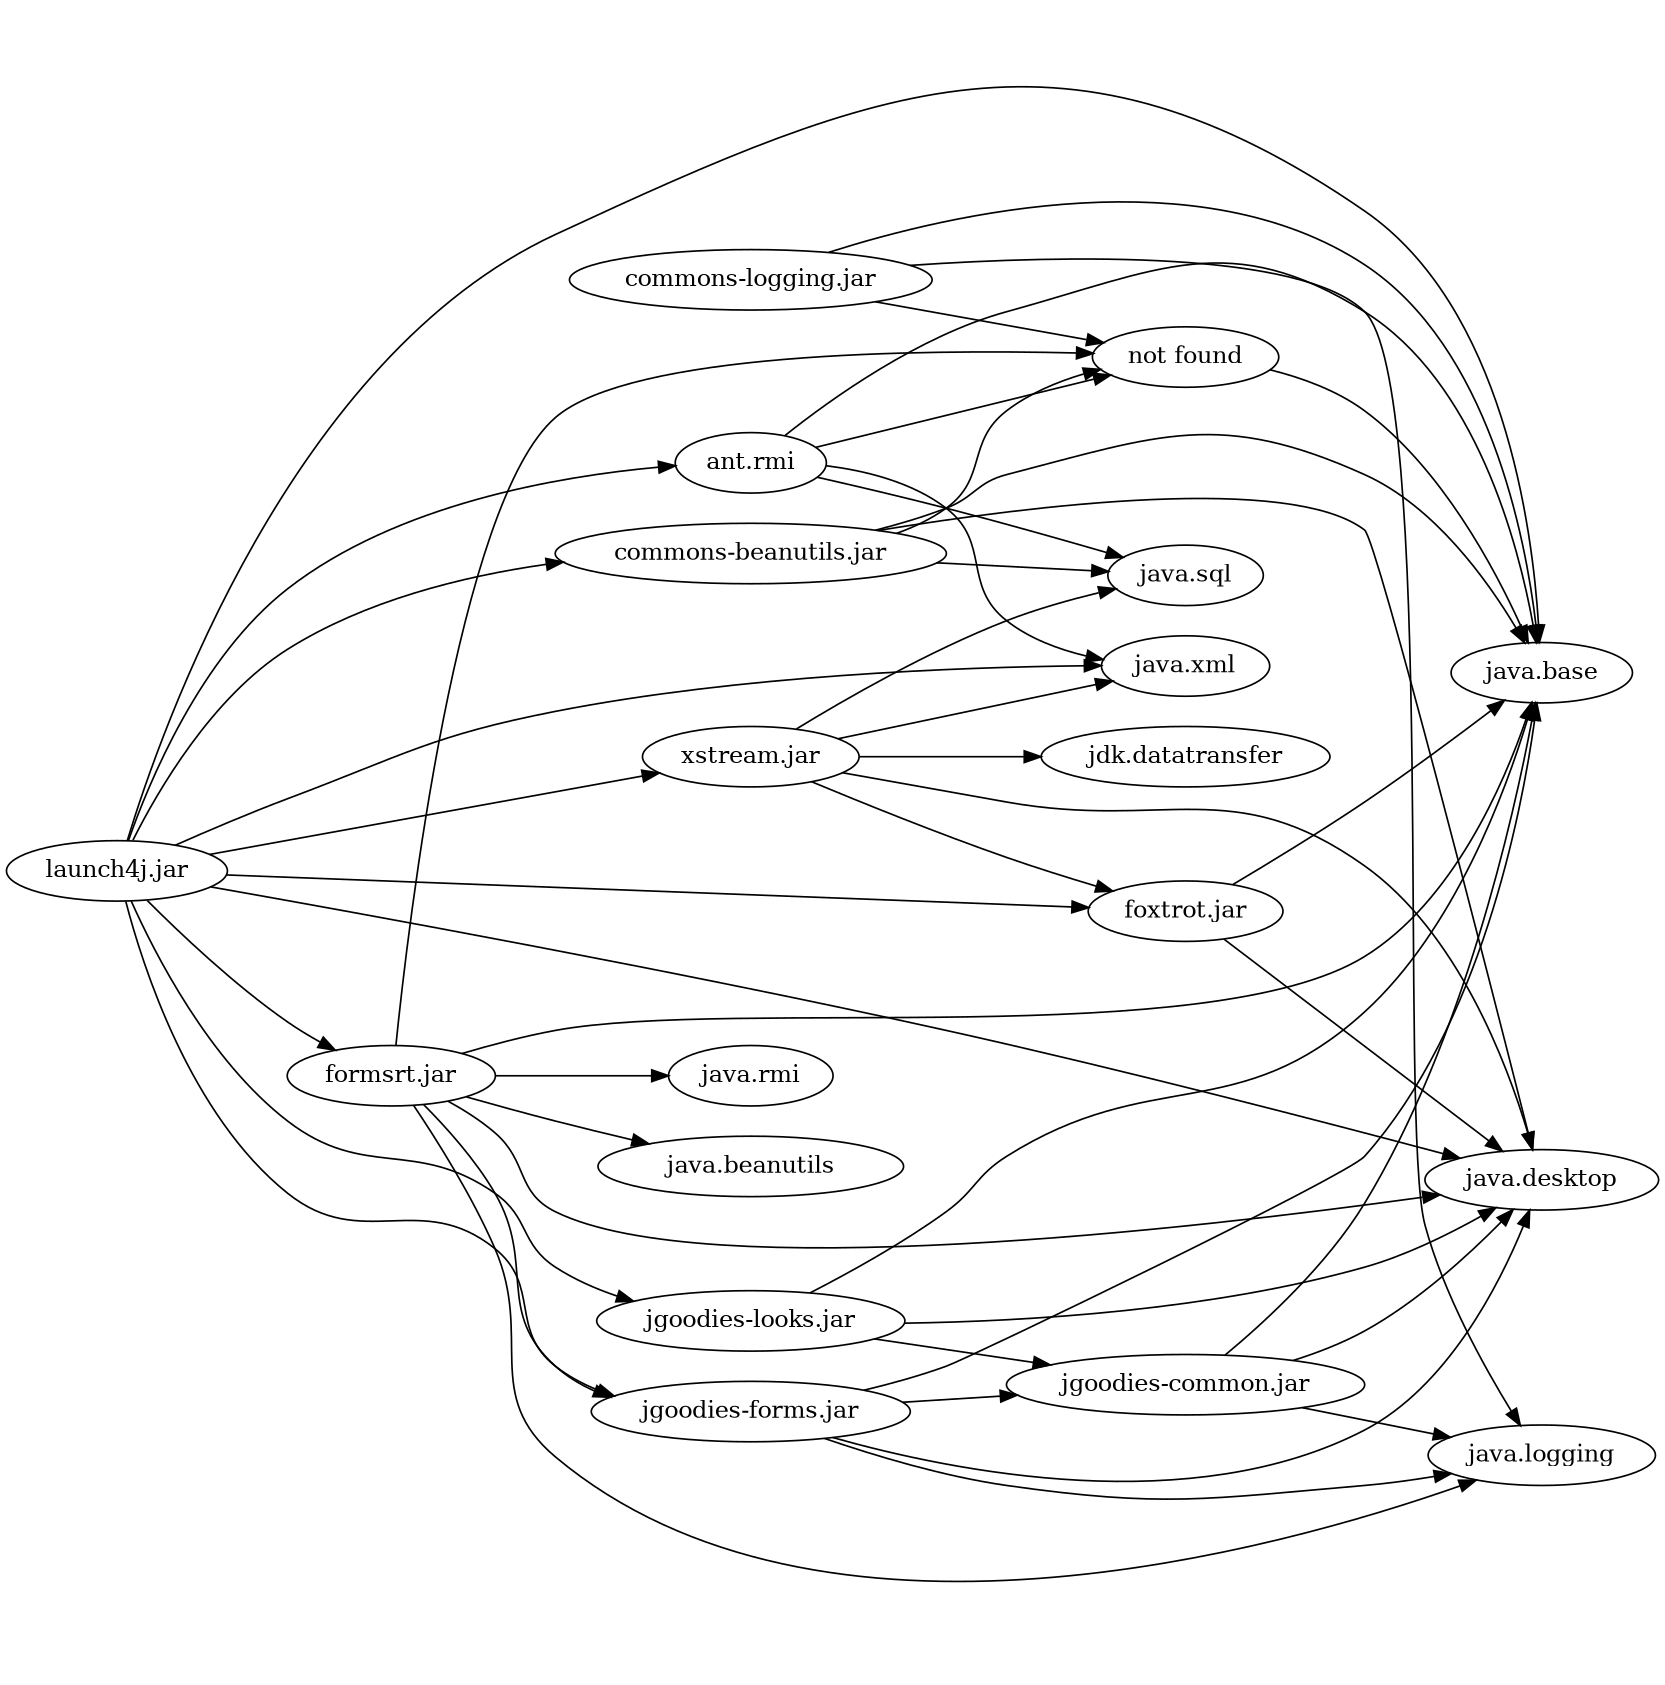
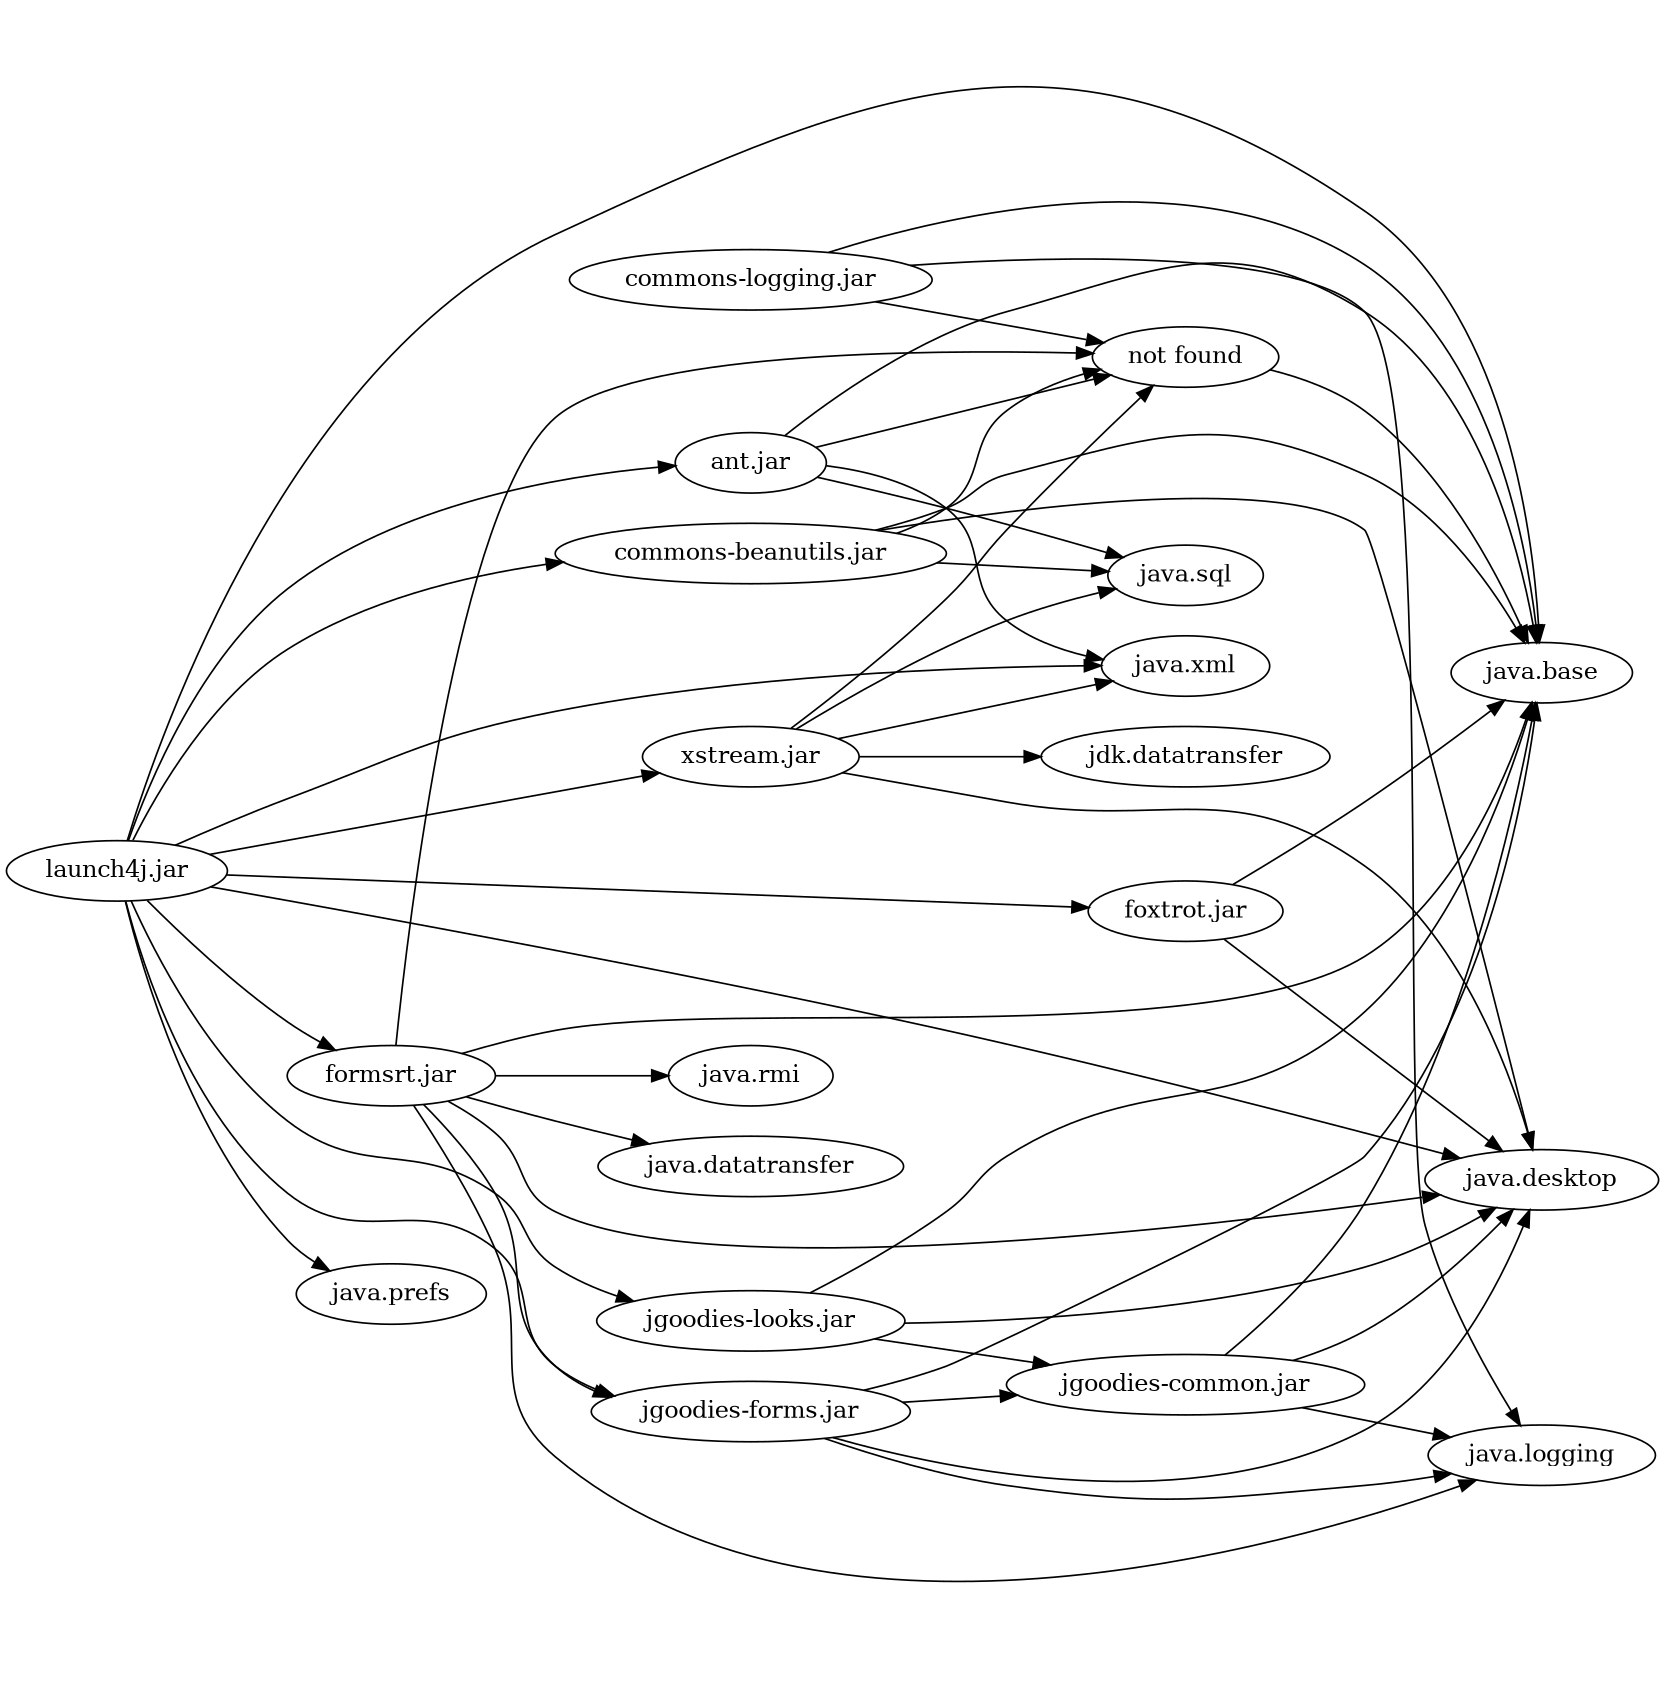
(751, 463) -> (751, 463)
(952, 838) -> (965, 579)
(751, 1166) -> (751, 1166)
none -> (391, 1294)
